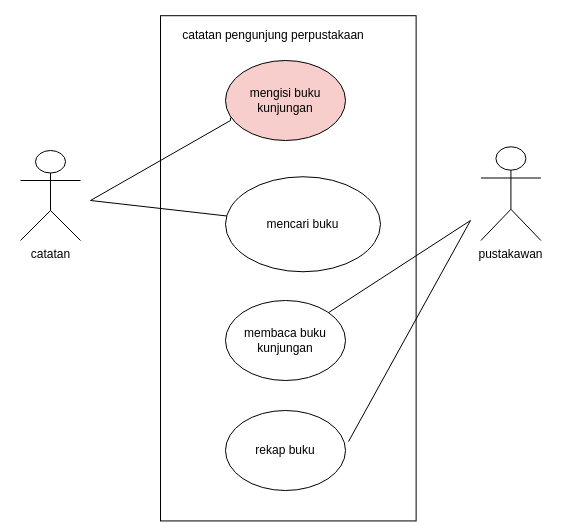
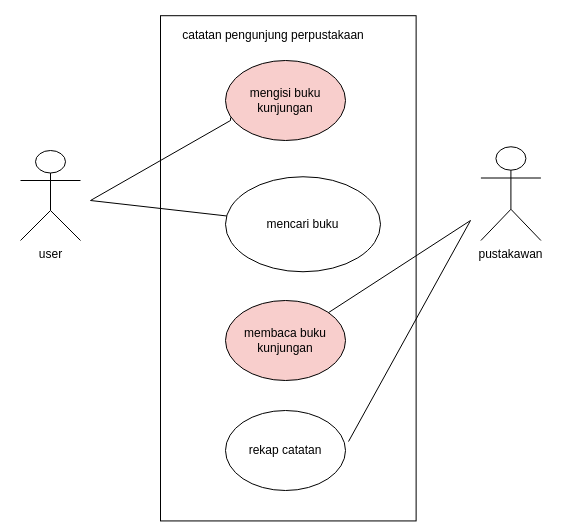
(51, 255) -> (51, 255)
(286, 341) -> (286, 341)
(286, 451) -> (286, 451)
